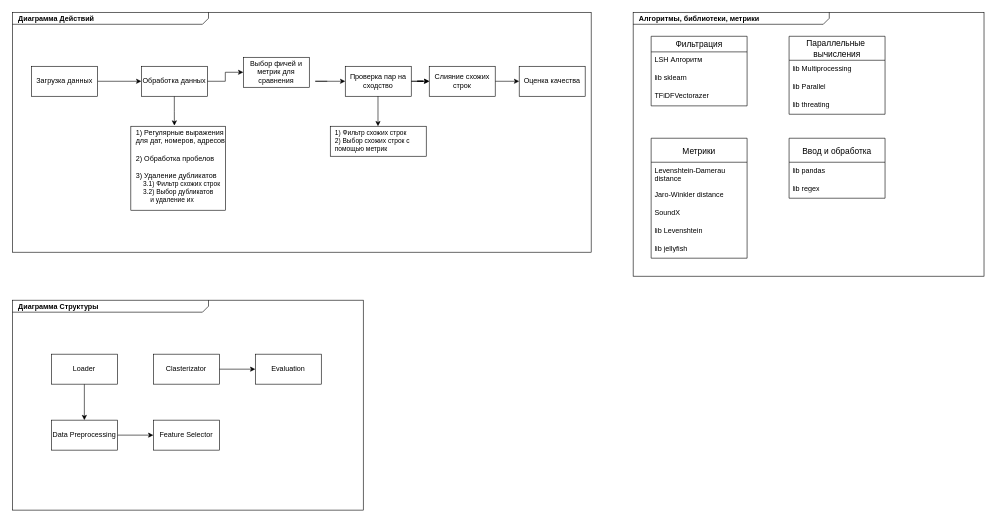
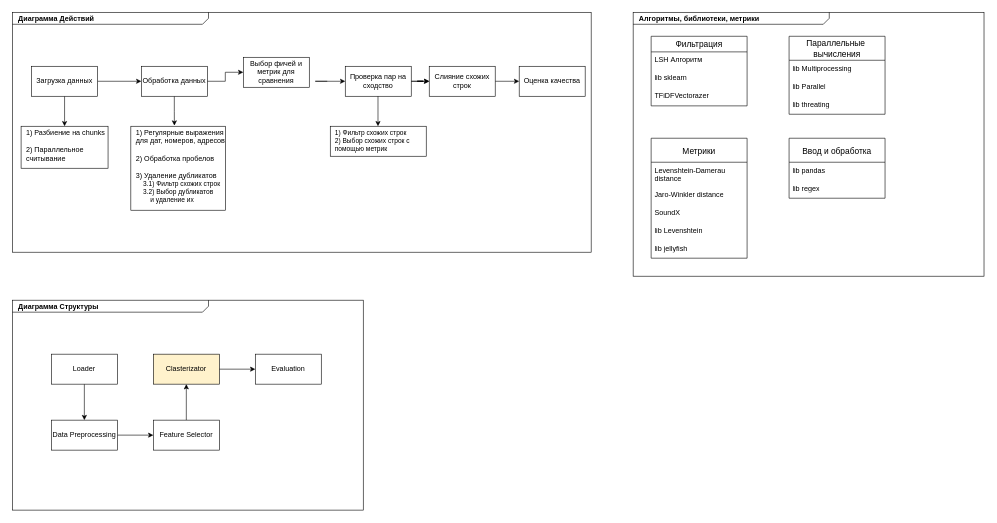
none -> (65, 109)
none -> (65, 147)
(186, 369) -> (186, 369)
none -> (186, 389)
